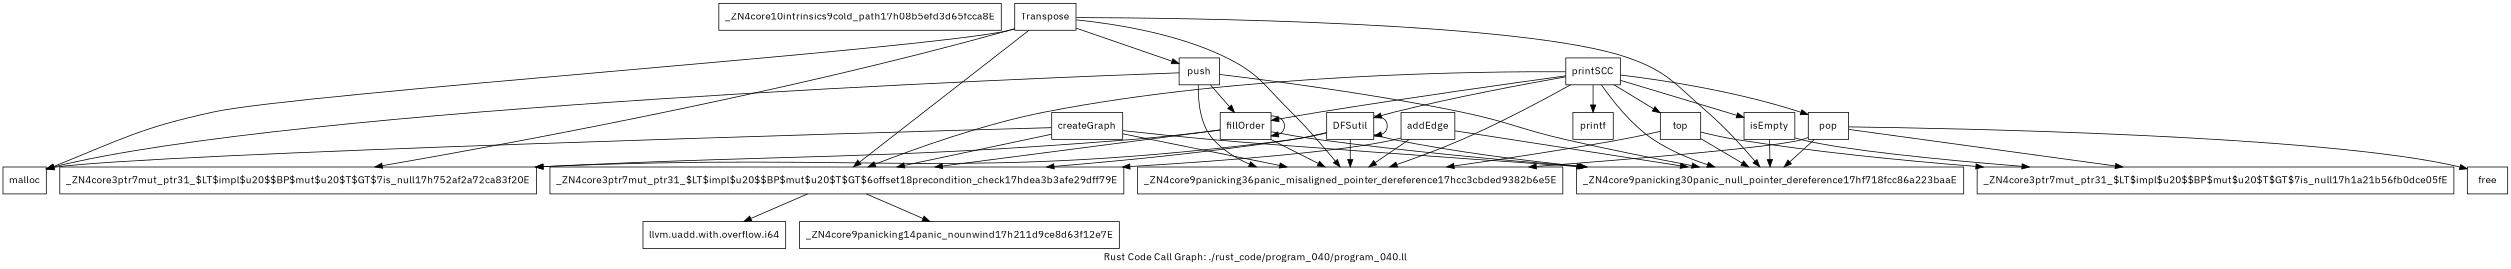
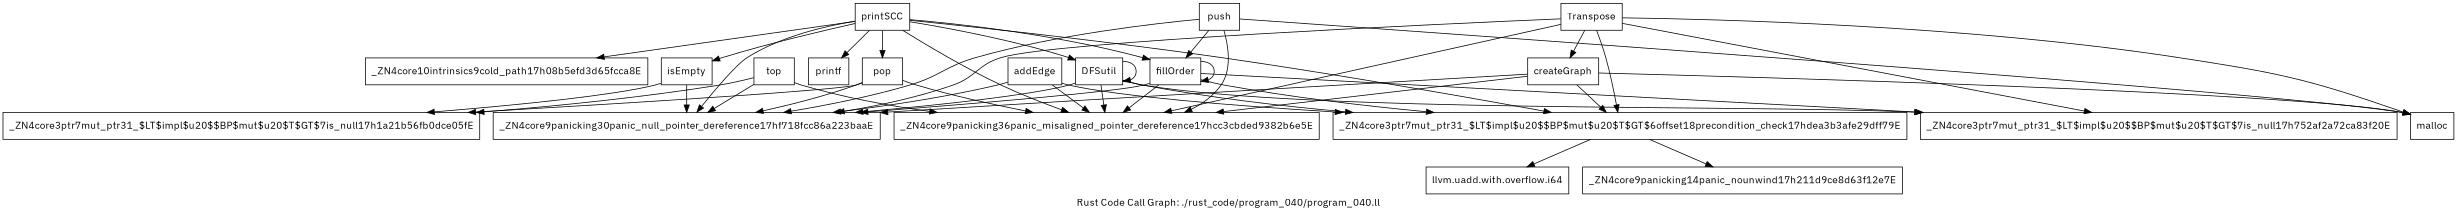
(1124, 45) -> (1580, 39)
(1634, 97) -> (730, 39)
(2488, 180) -> none
